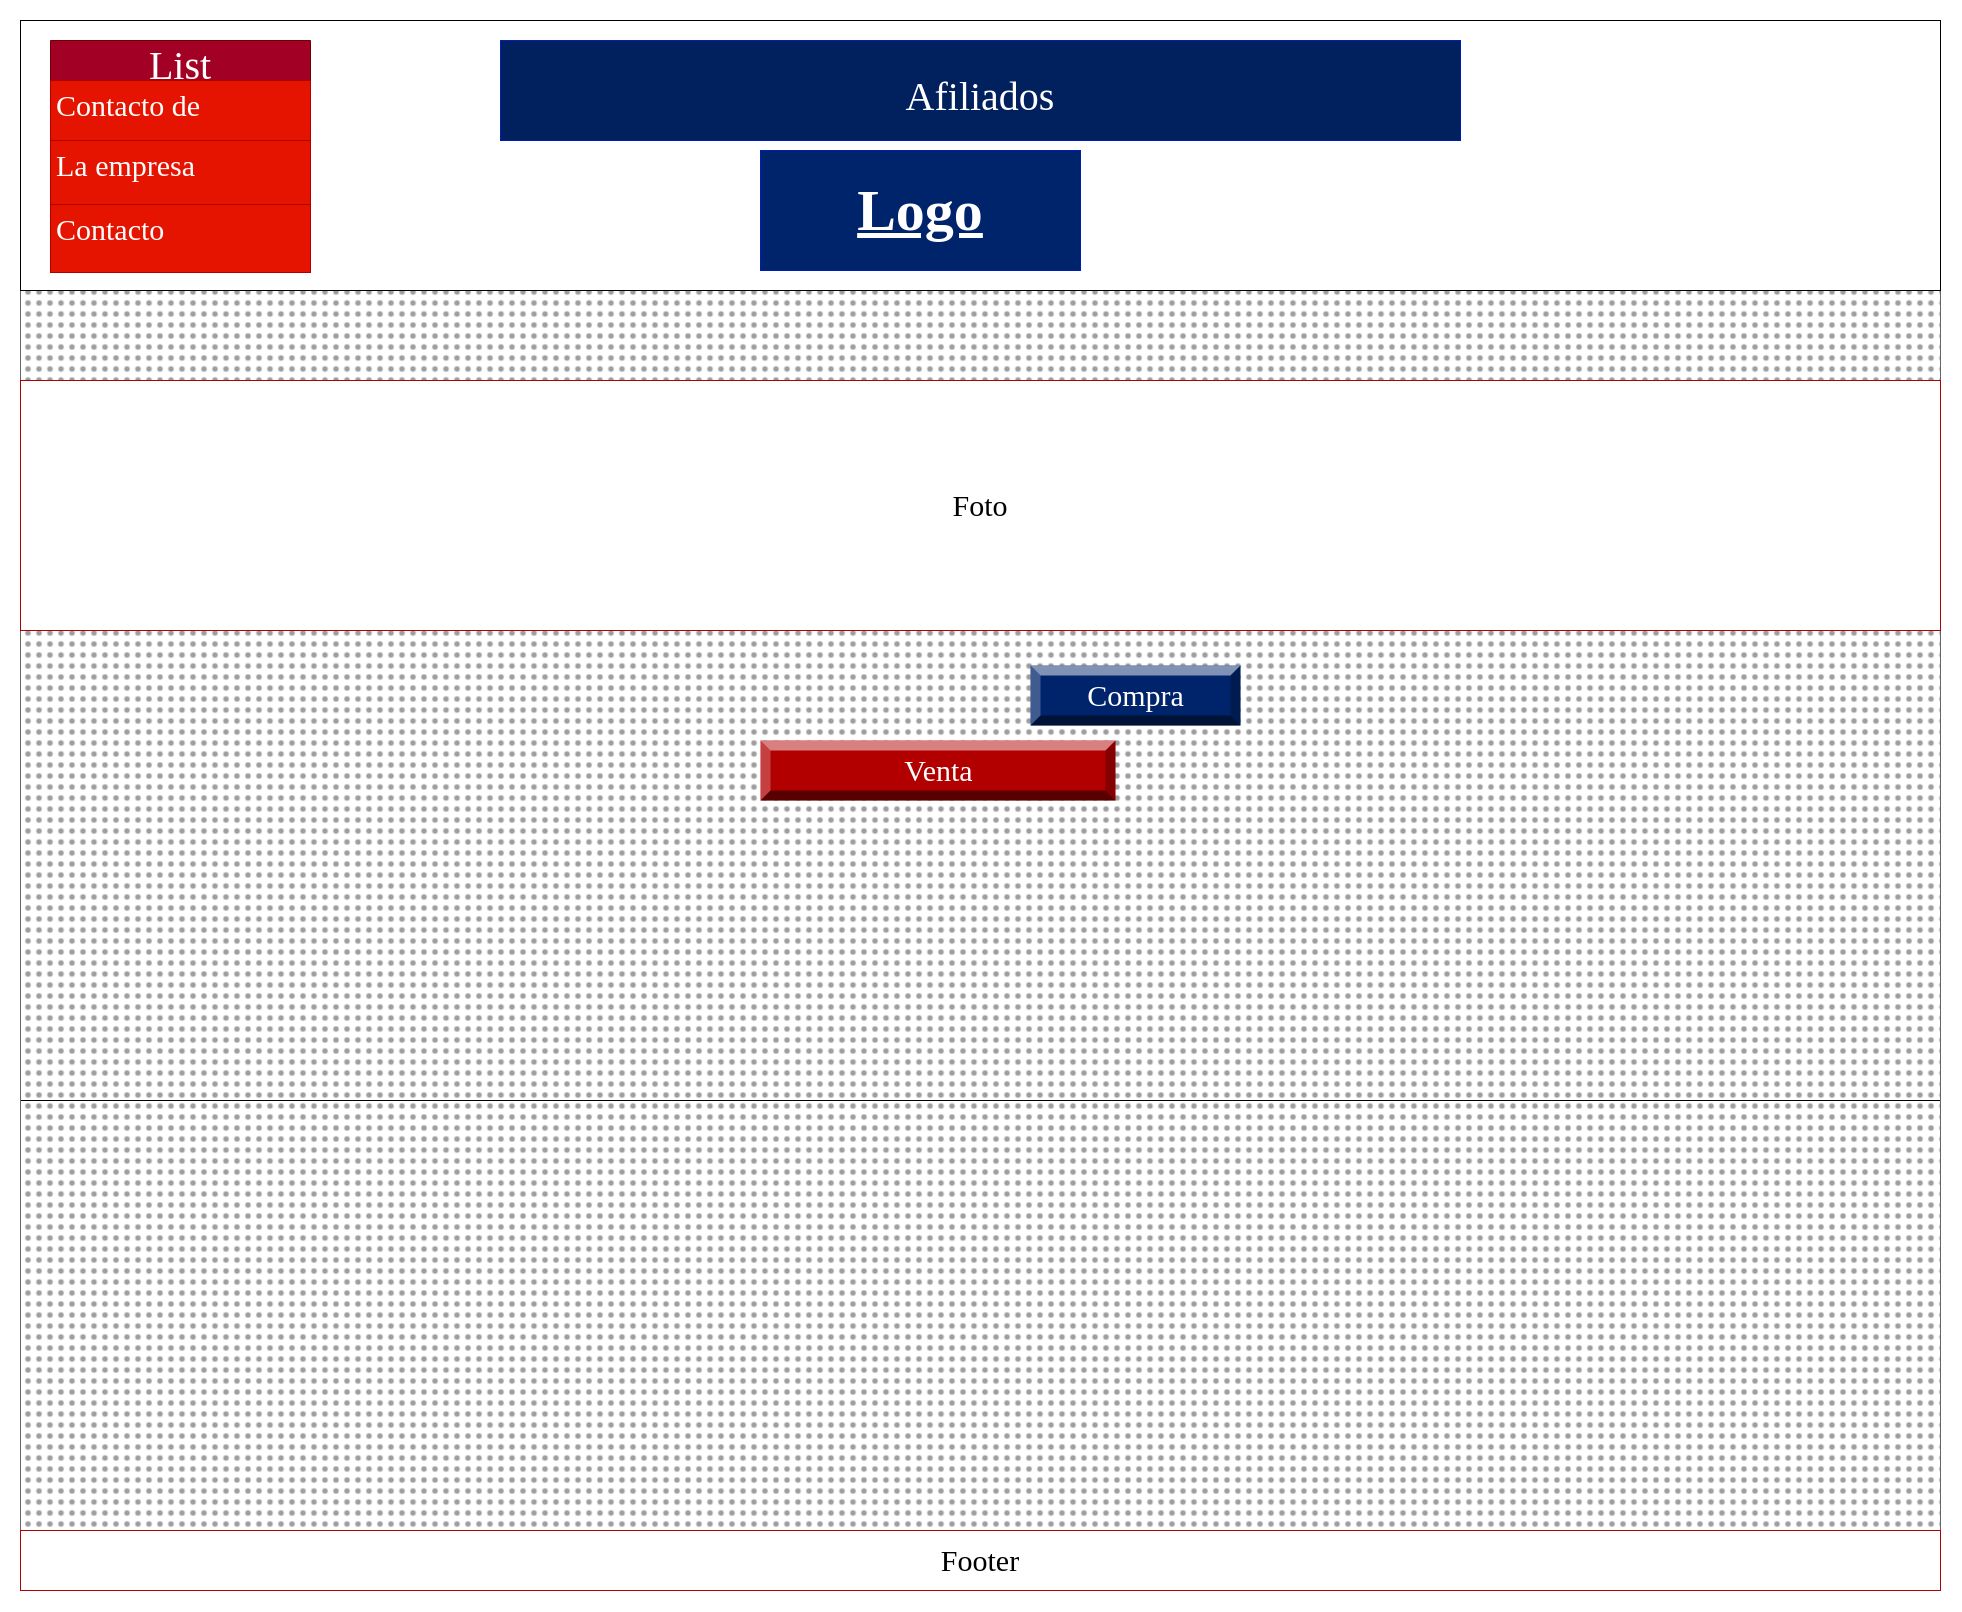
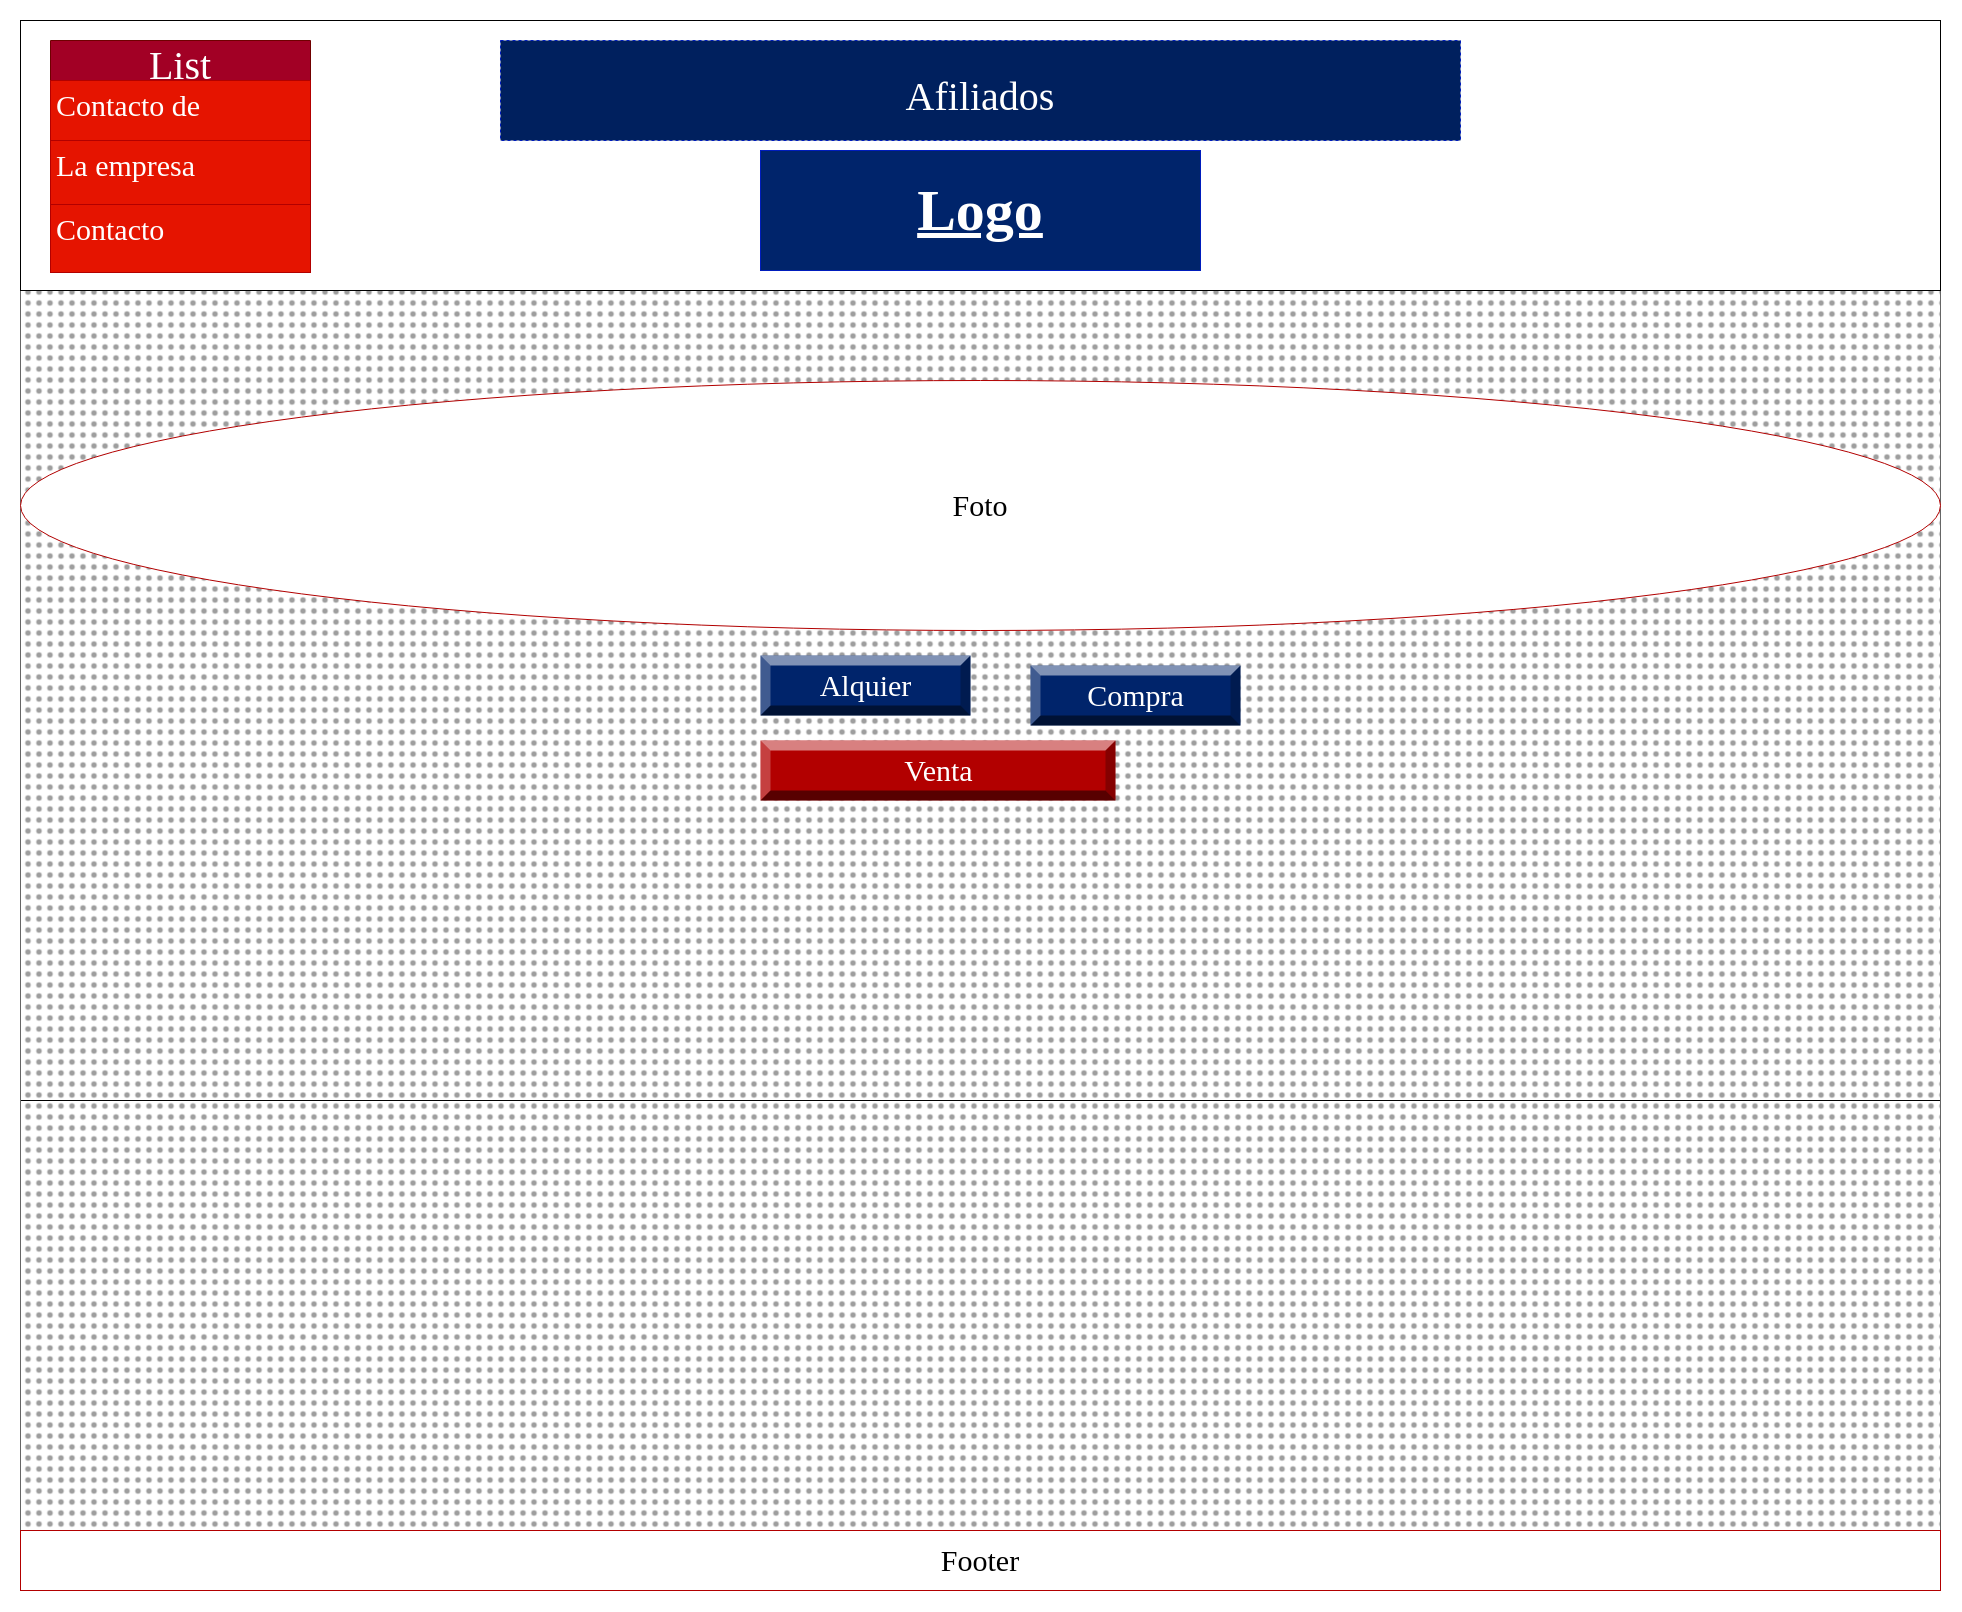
(981, 91) -> (981, 91)
(921, 211) -> (981, 211)
(981, 506) -> (981, 506)
none -> (866, 686)
